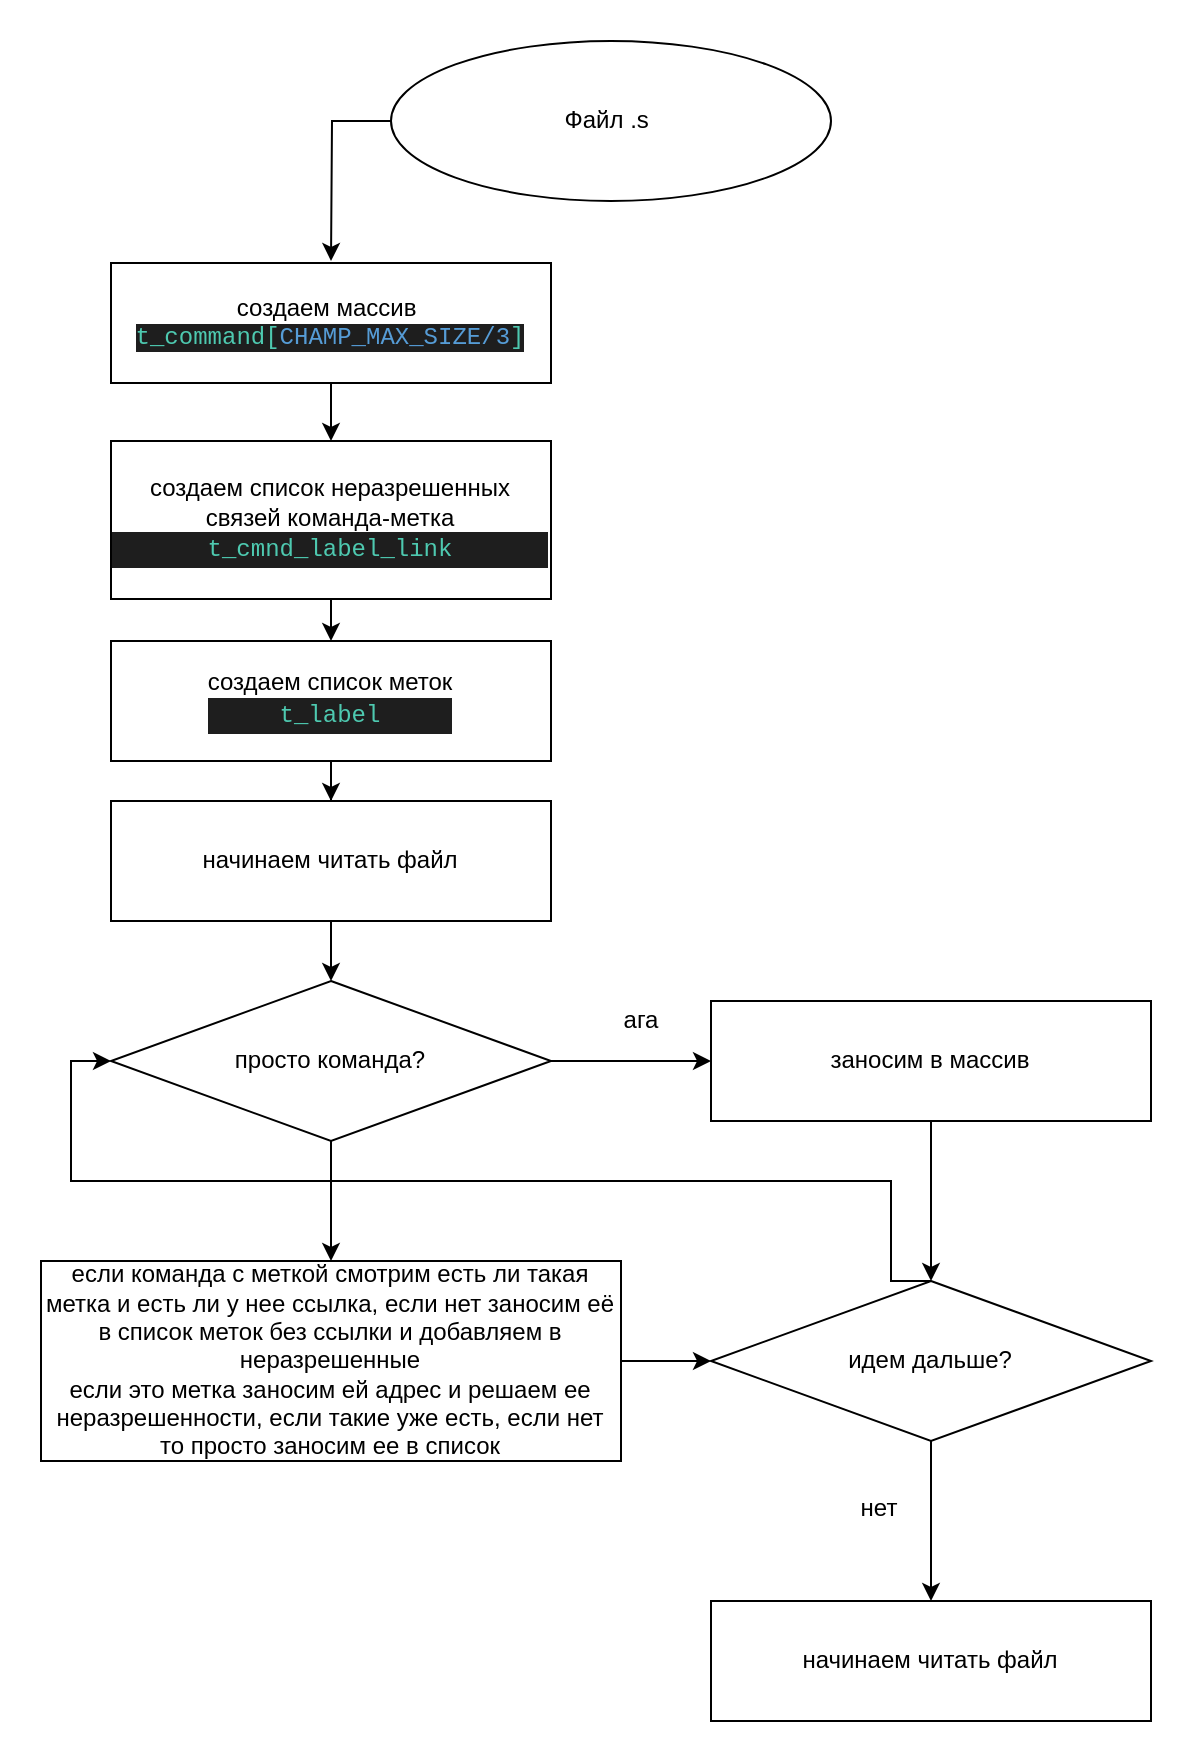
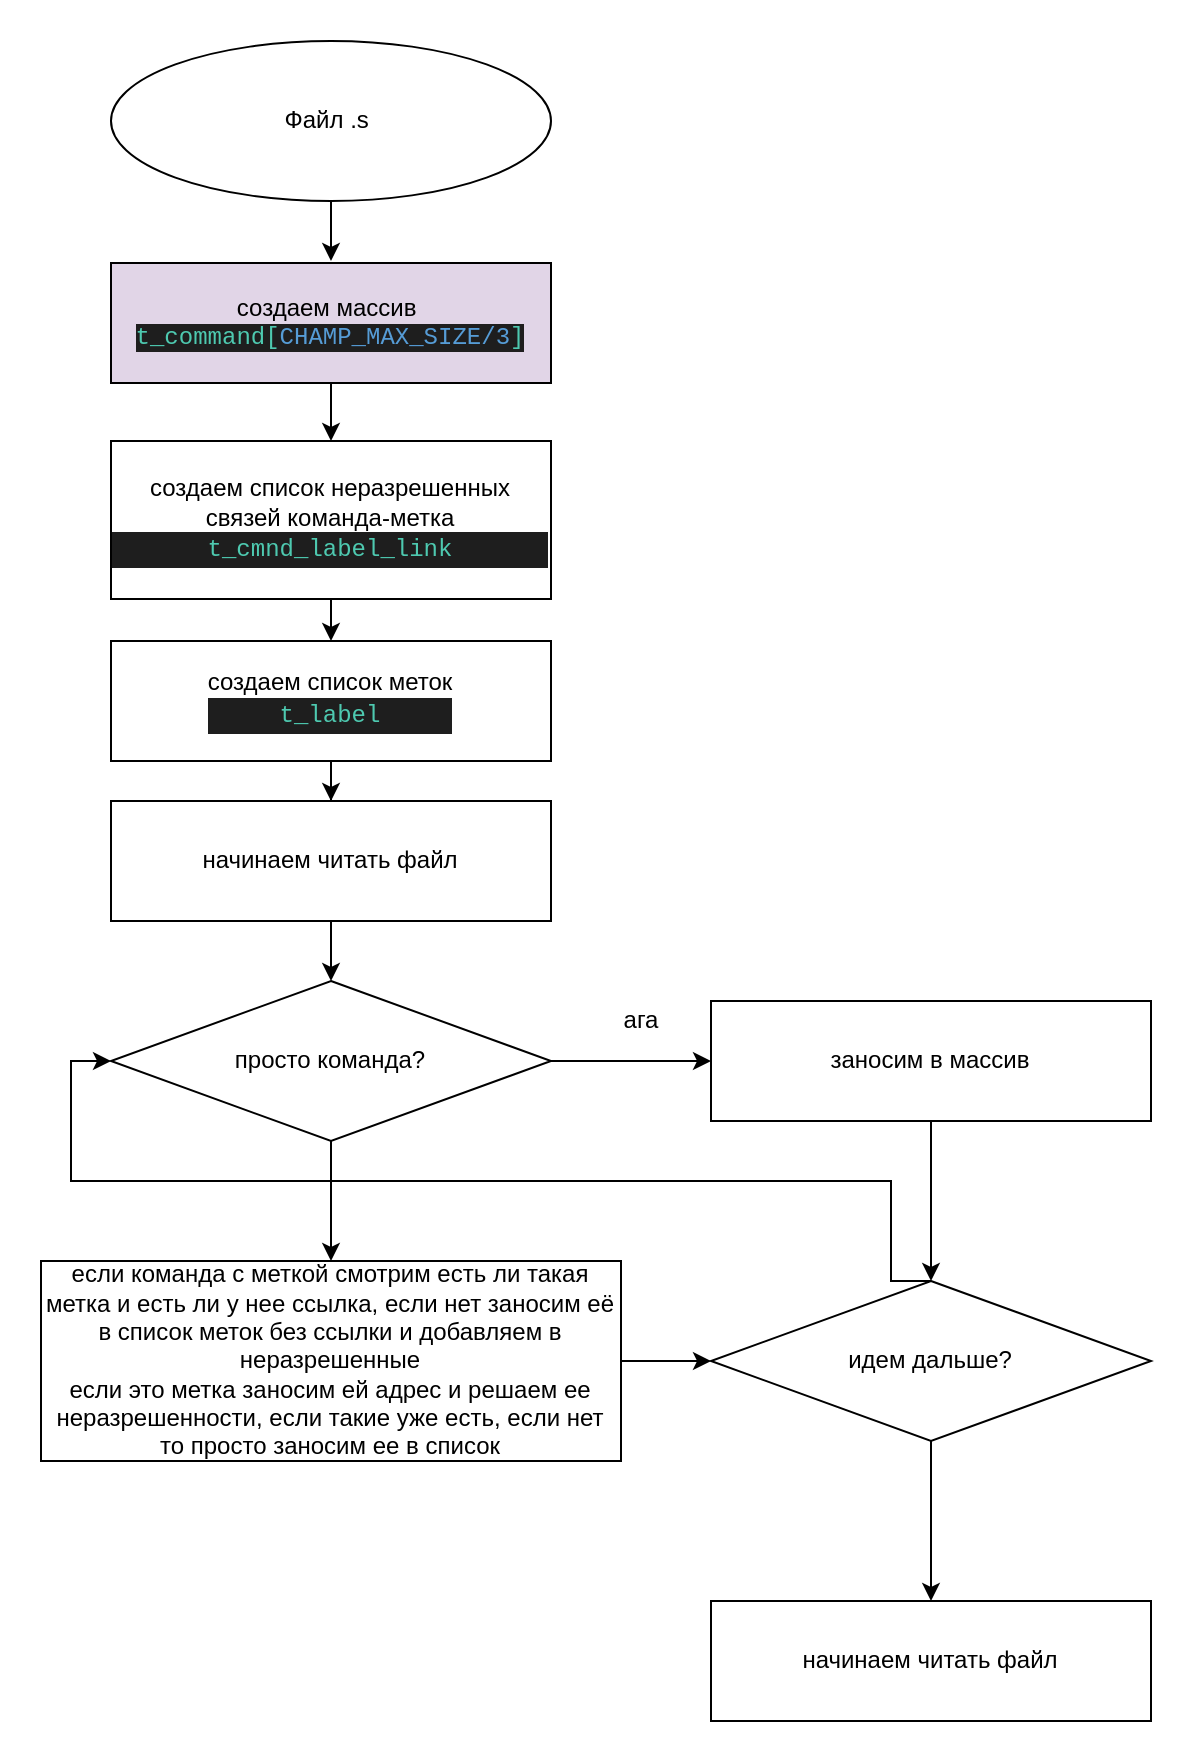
(611, 121) -> (331, 121)
(331, 323) -> (331, 323)
(879, 1509) -> none
